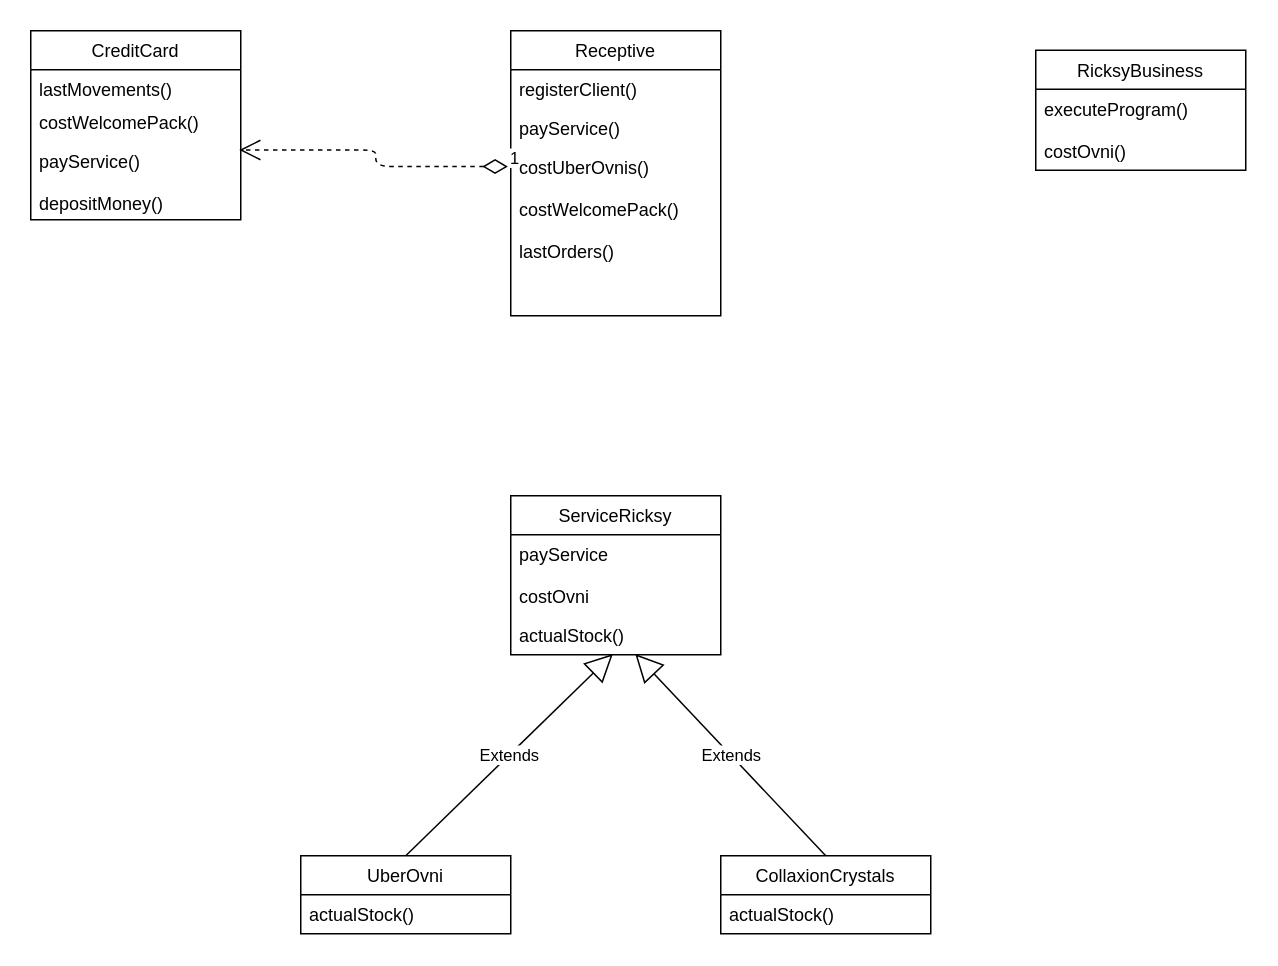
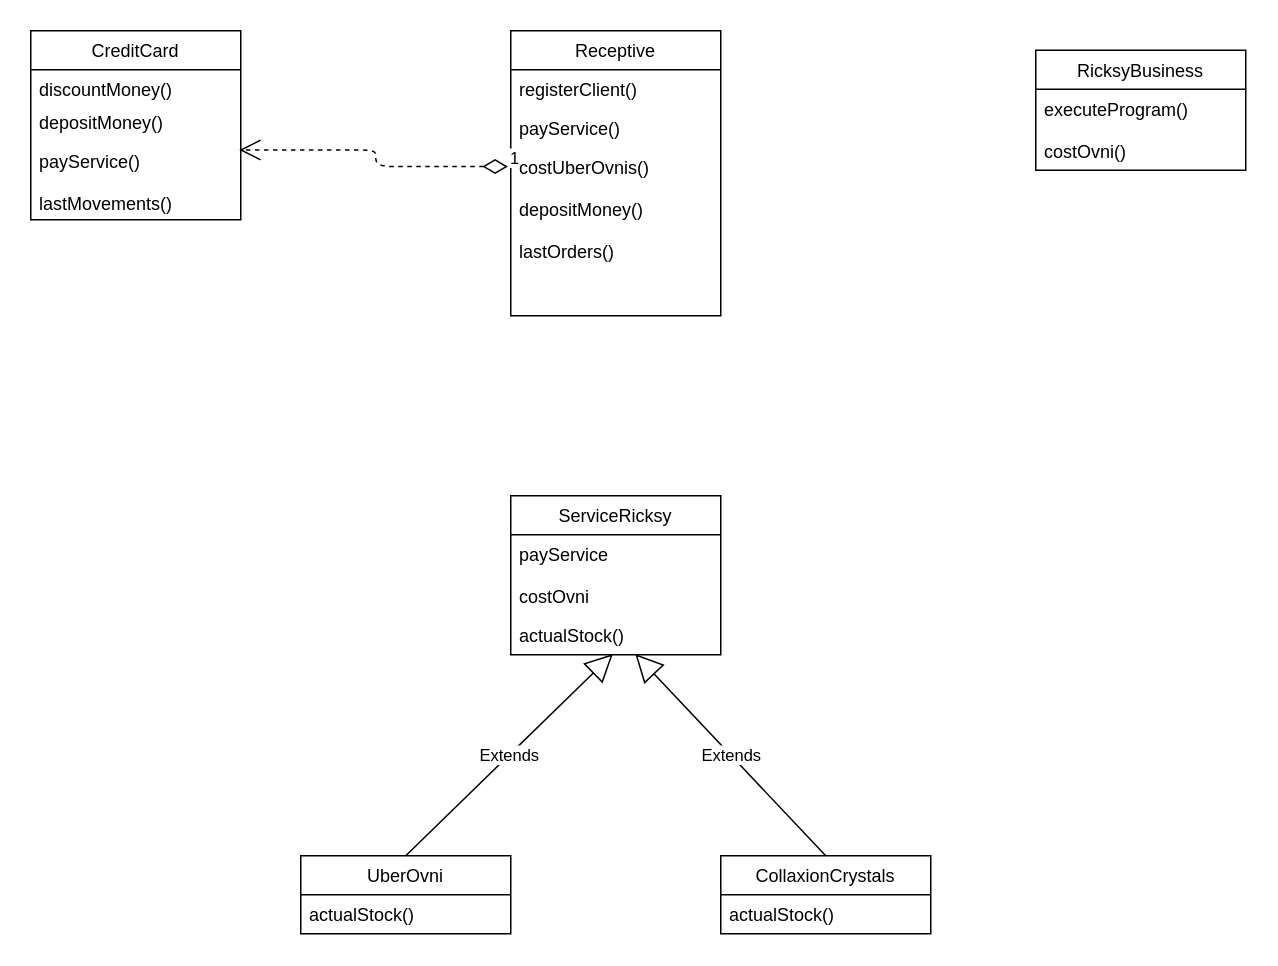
(112, 90) -> (112, 90)
(122, 123) -> (107, 123)
(97, 162) -> (97, 162)
(592, 168) -> (592, 168)
